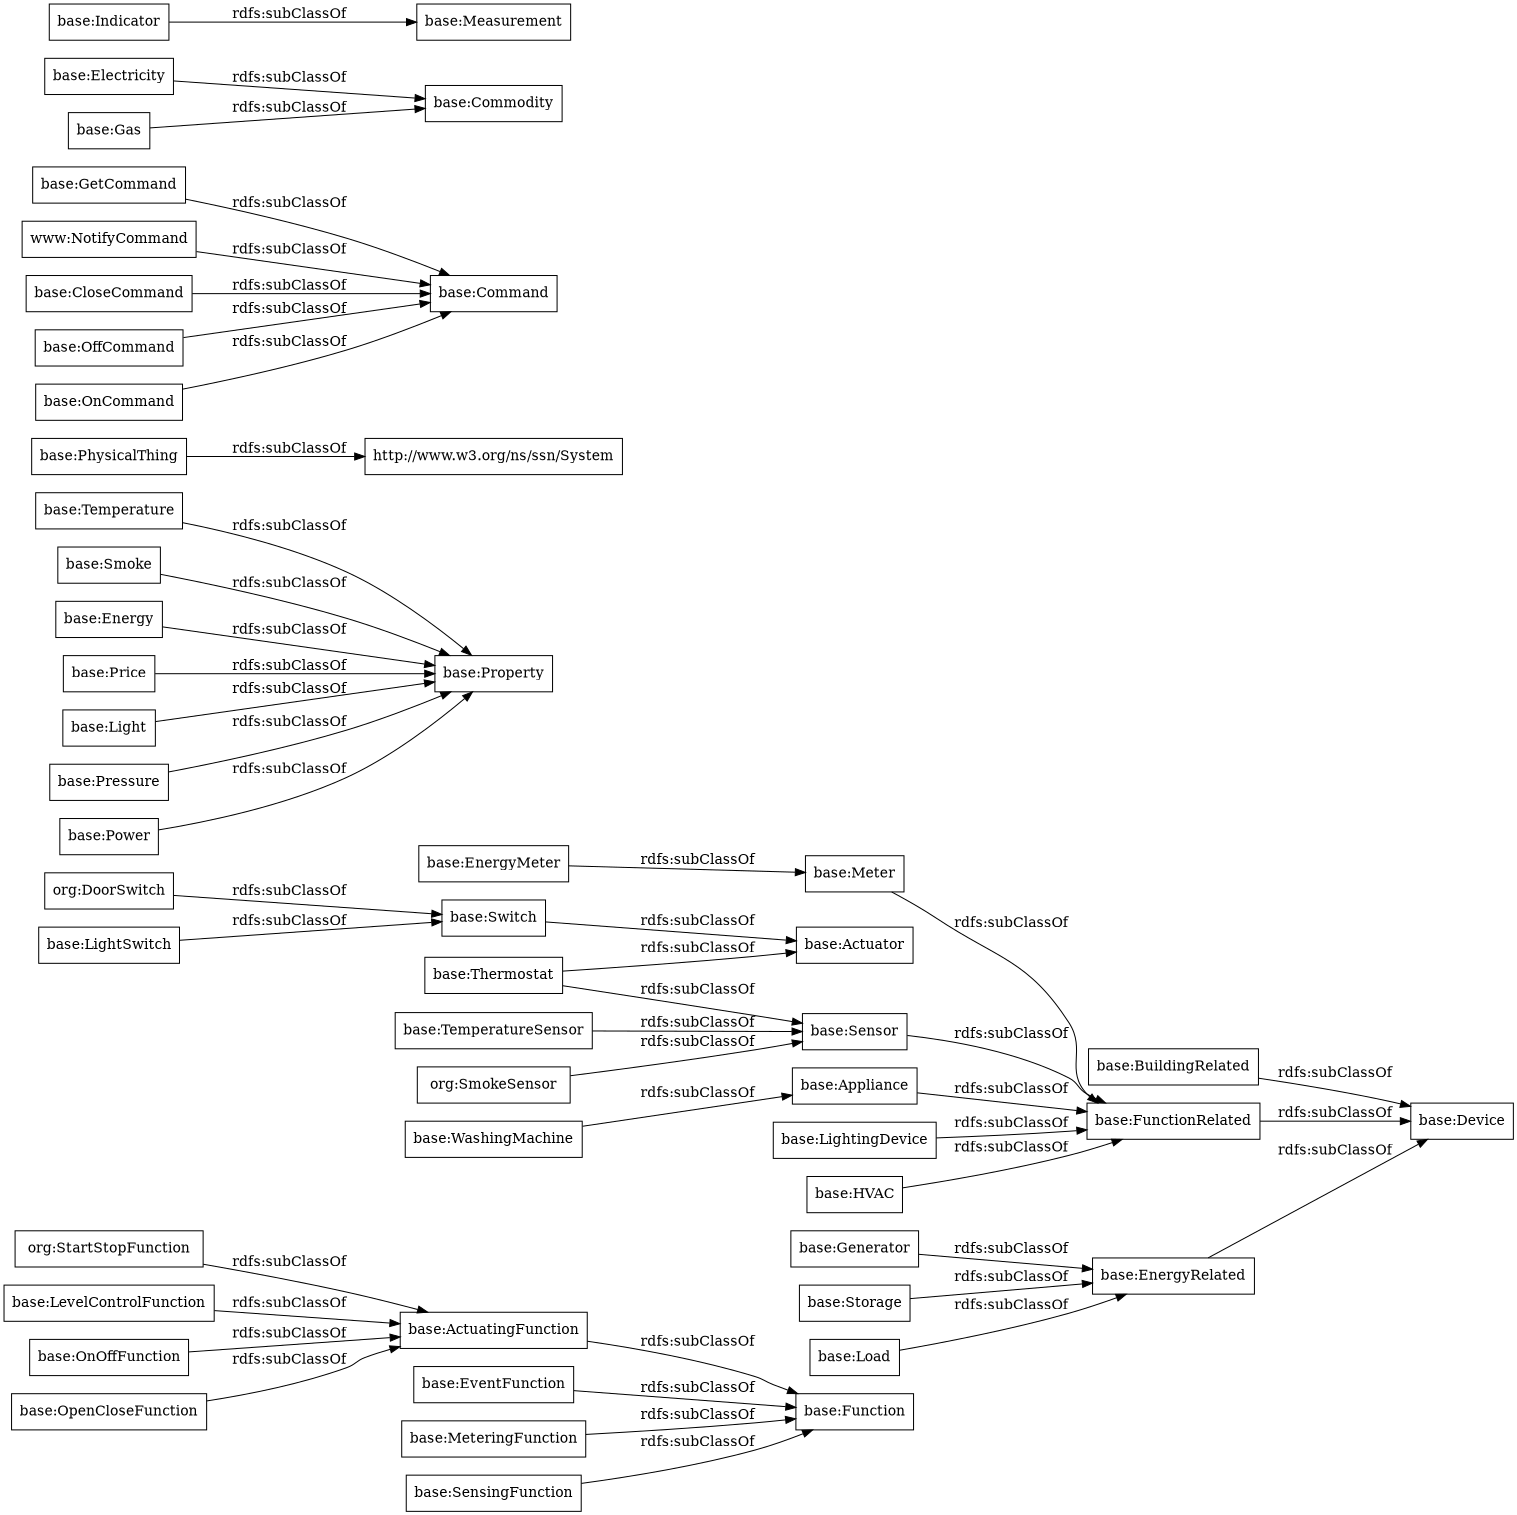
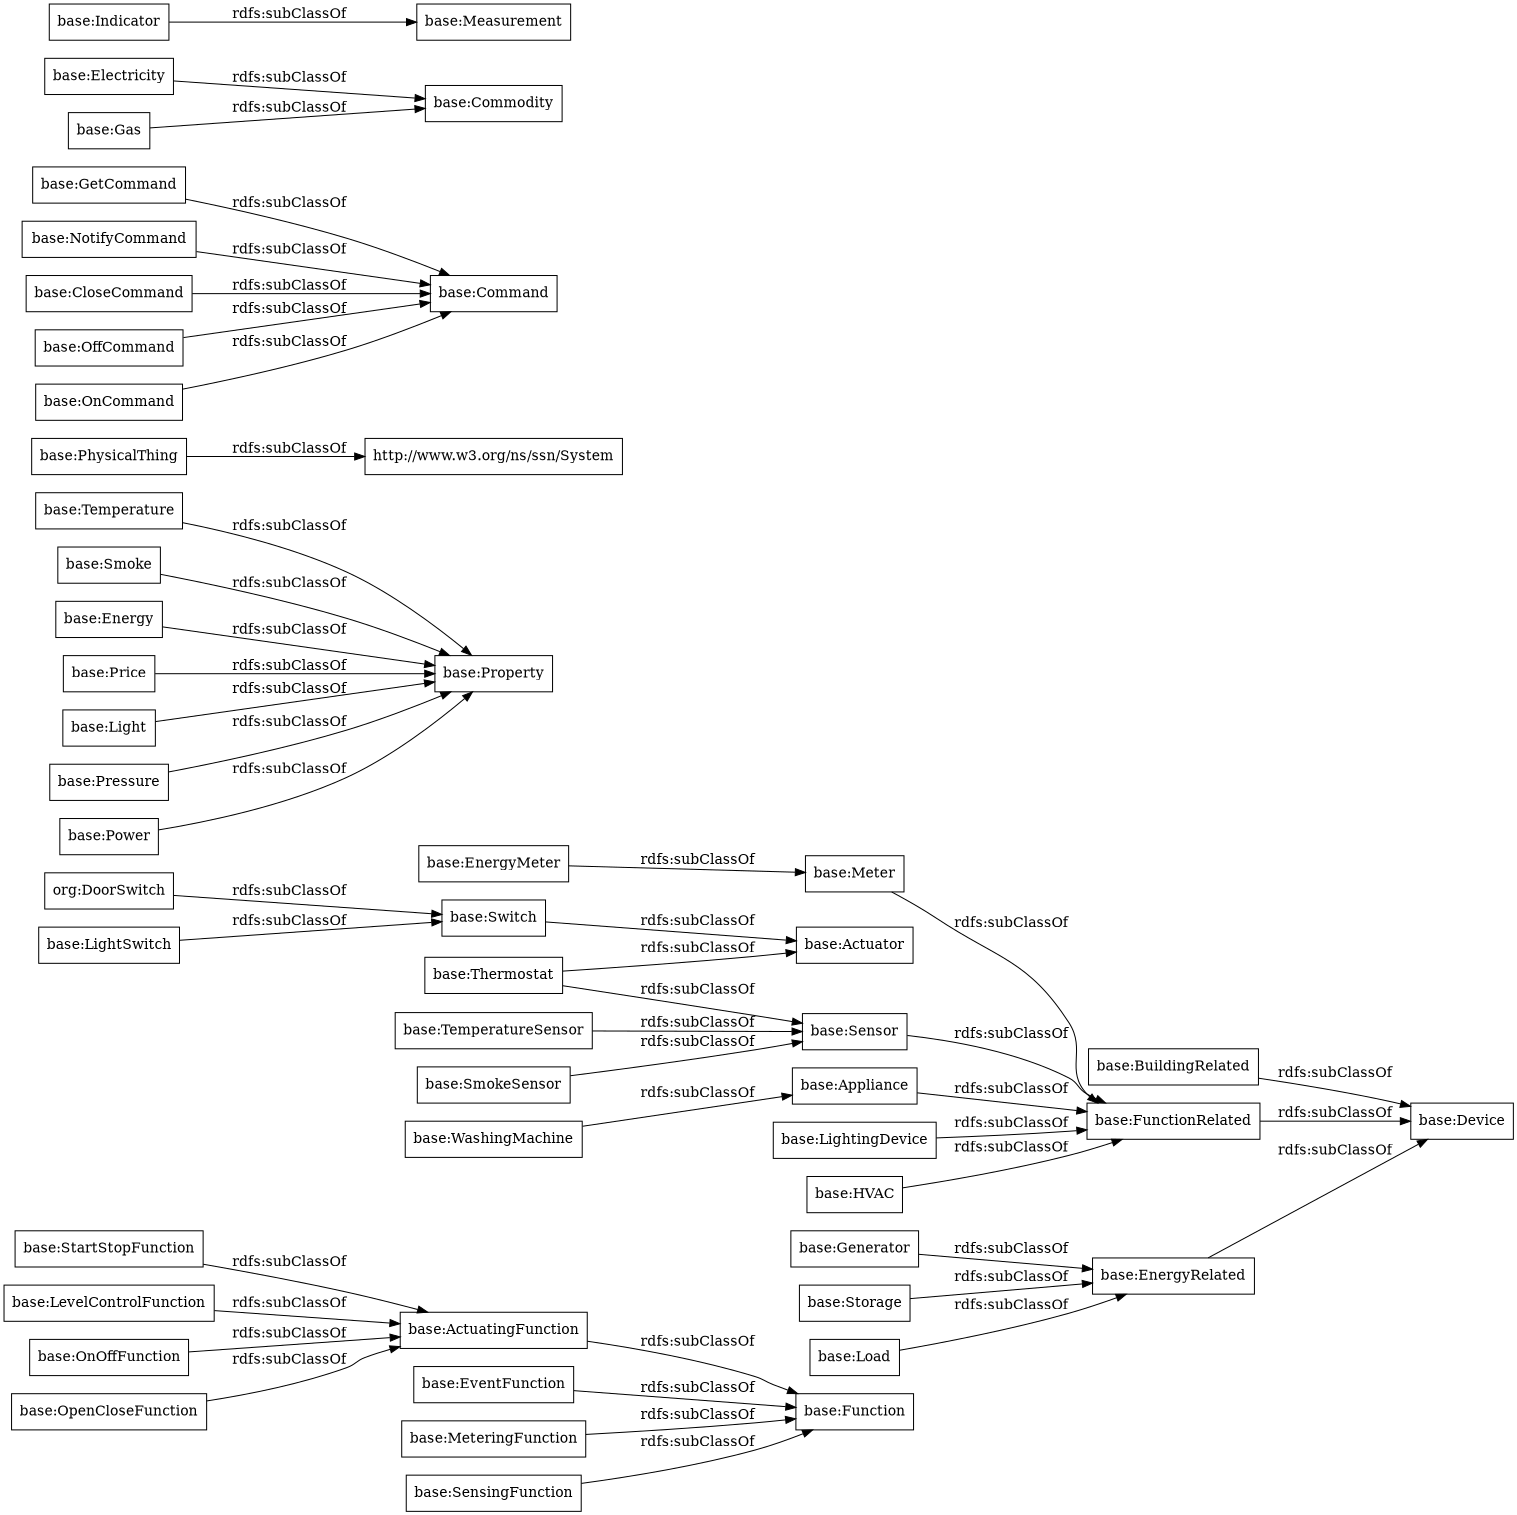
(109, 239) -> (109, 239)
(494, 1085) -> (494, 1085)
(109, 1249) -> (109, 1249)
